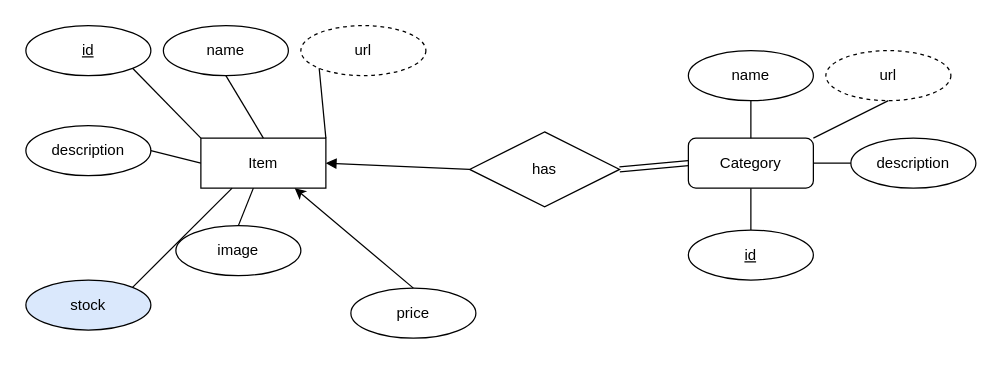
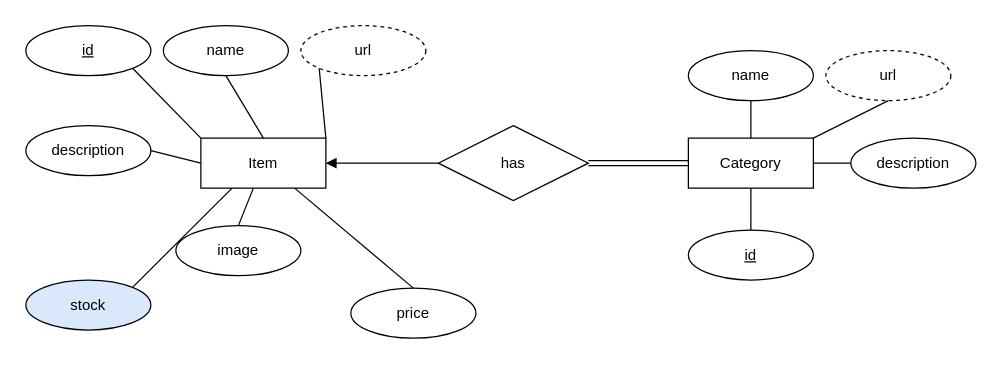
(751, 163) -> (751, 163)
(544, 169) -> (513, 163)
(301, 194) -> (298, 191)
